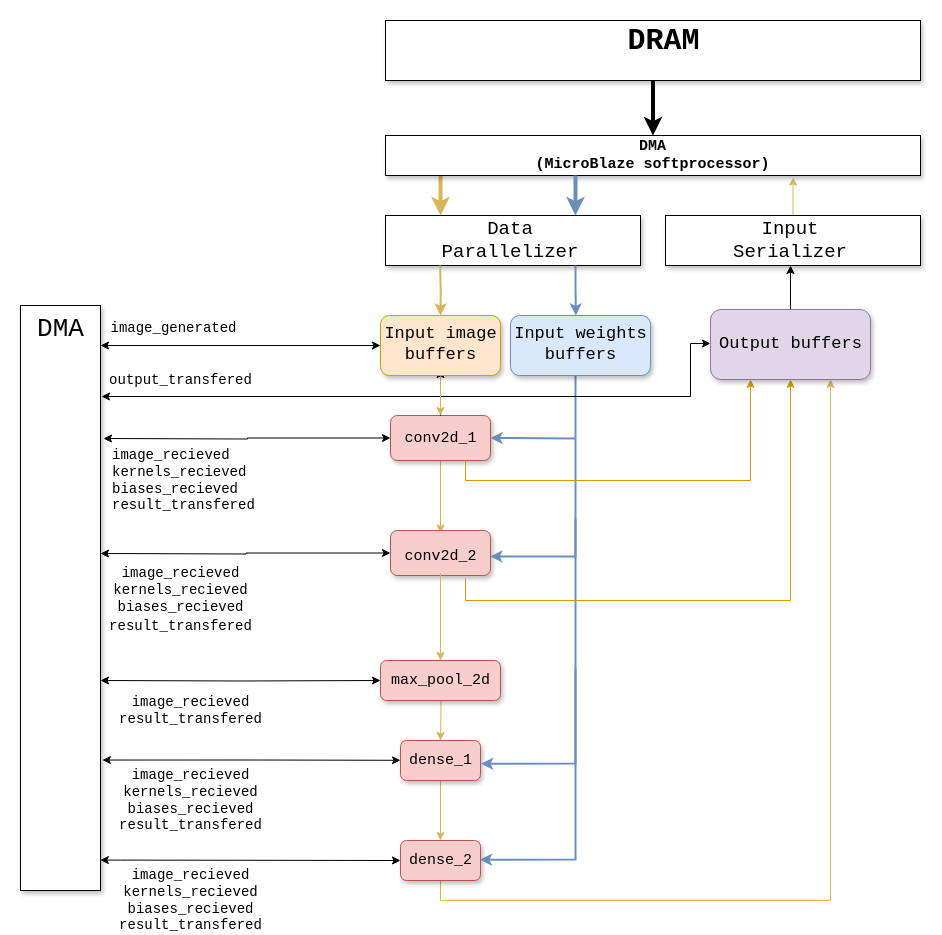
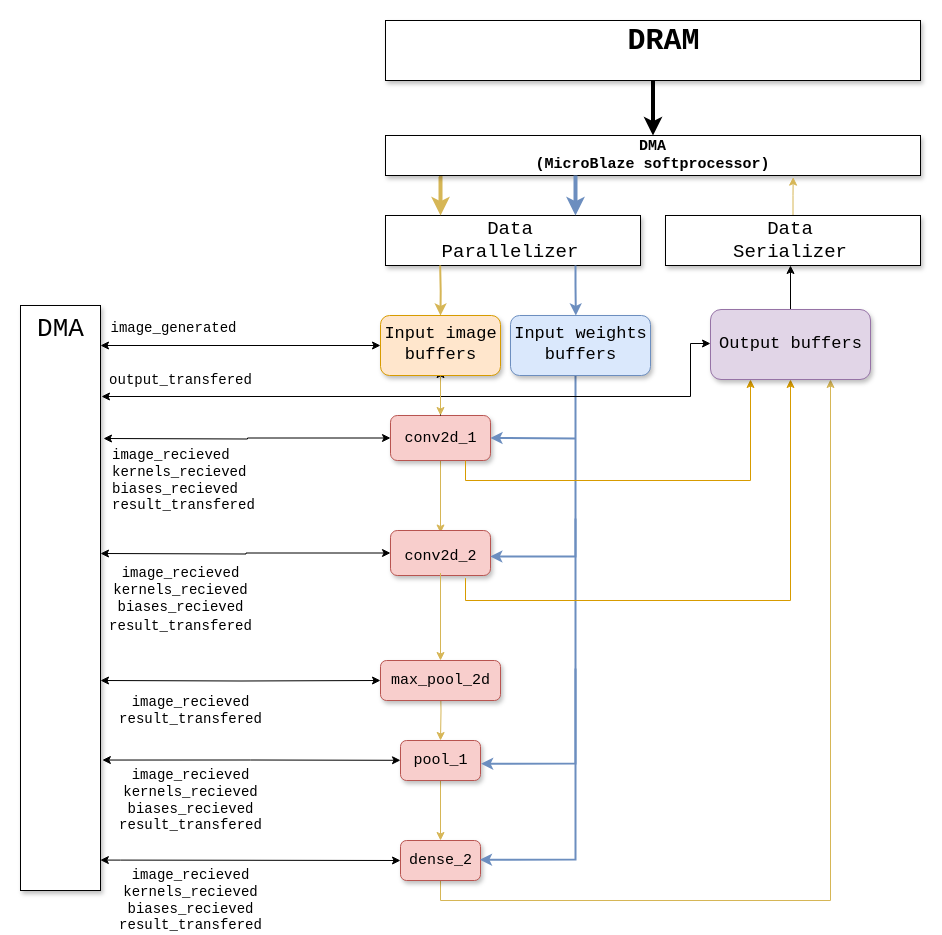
(791, 241) -> (791, 241)
(441, 761) -> (441, 761)
